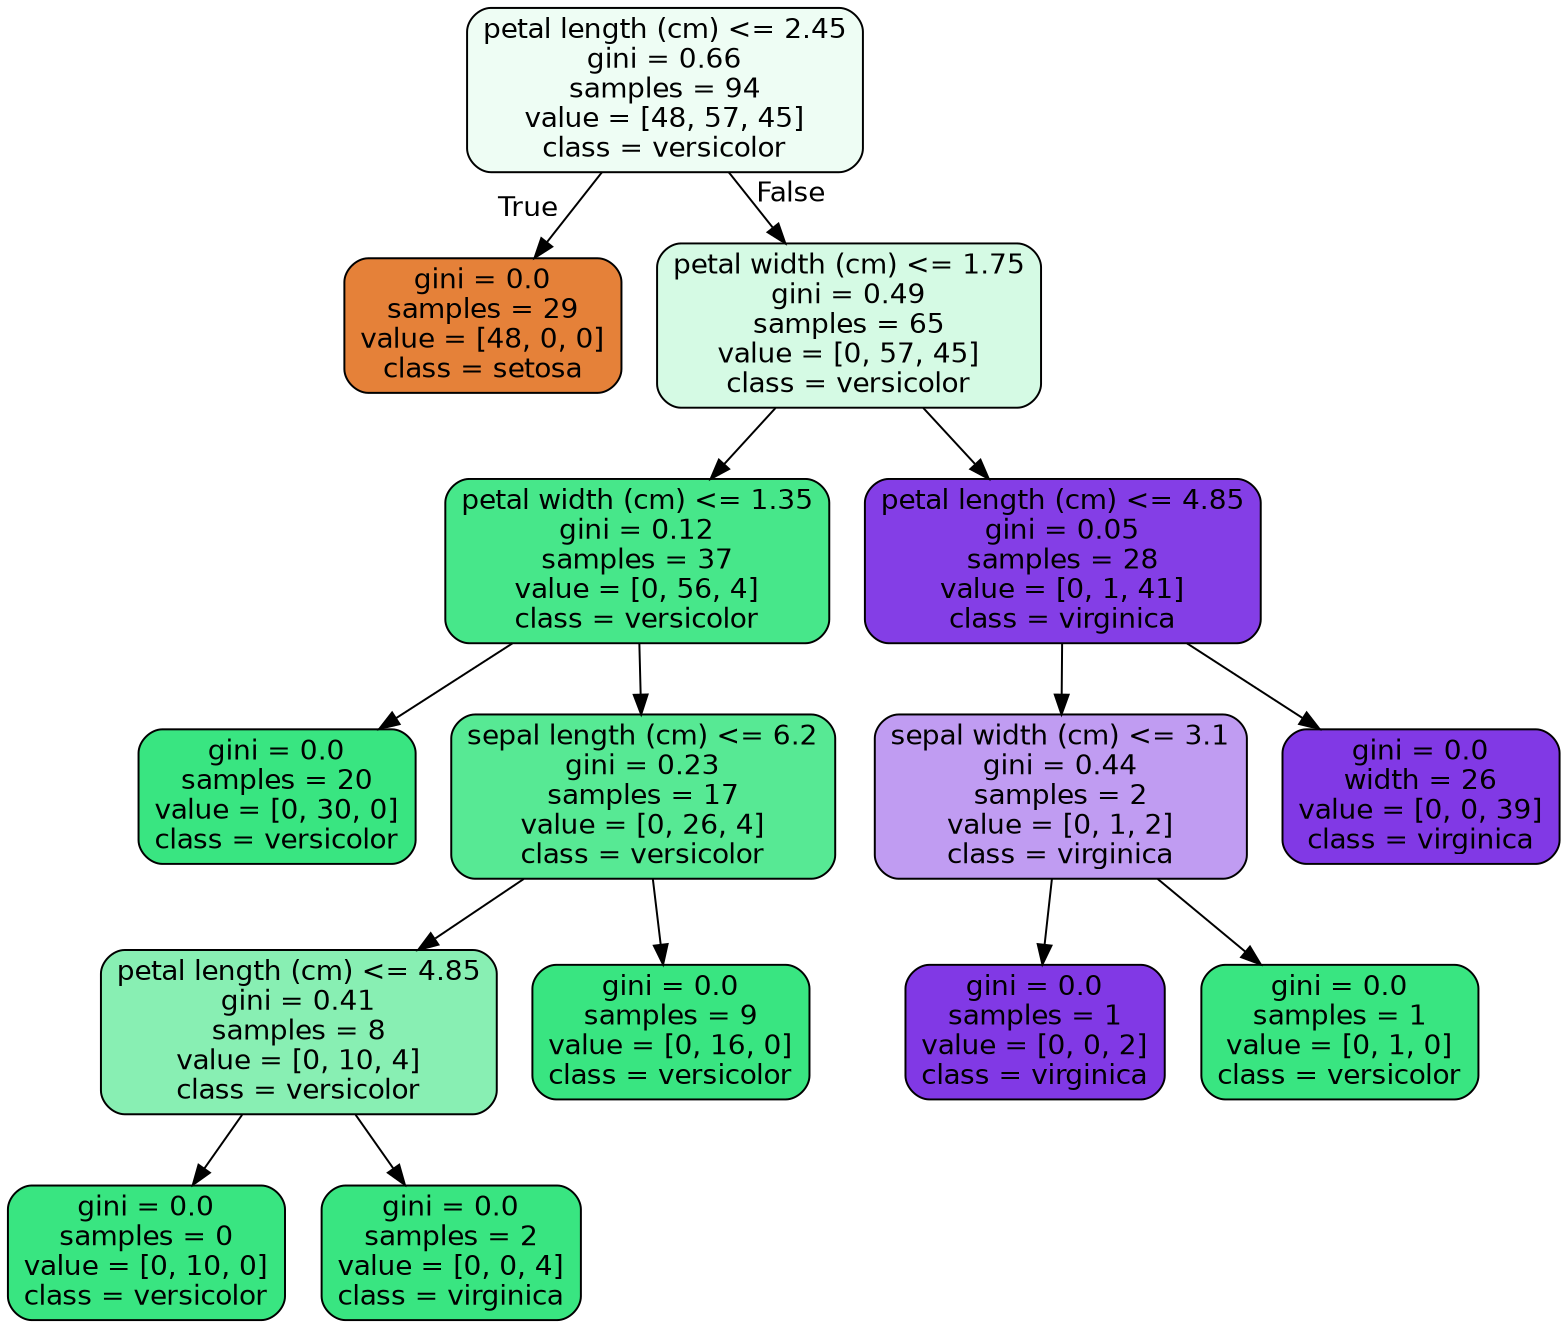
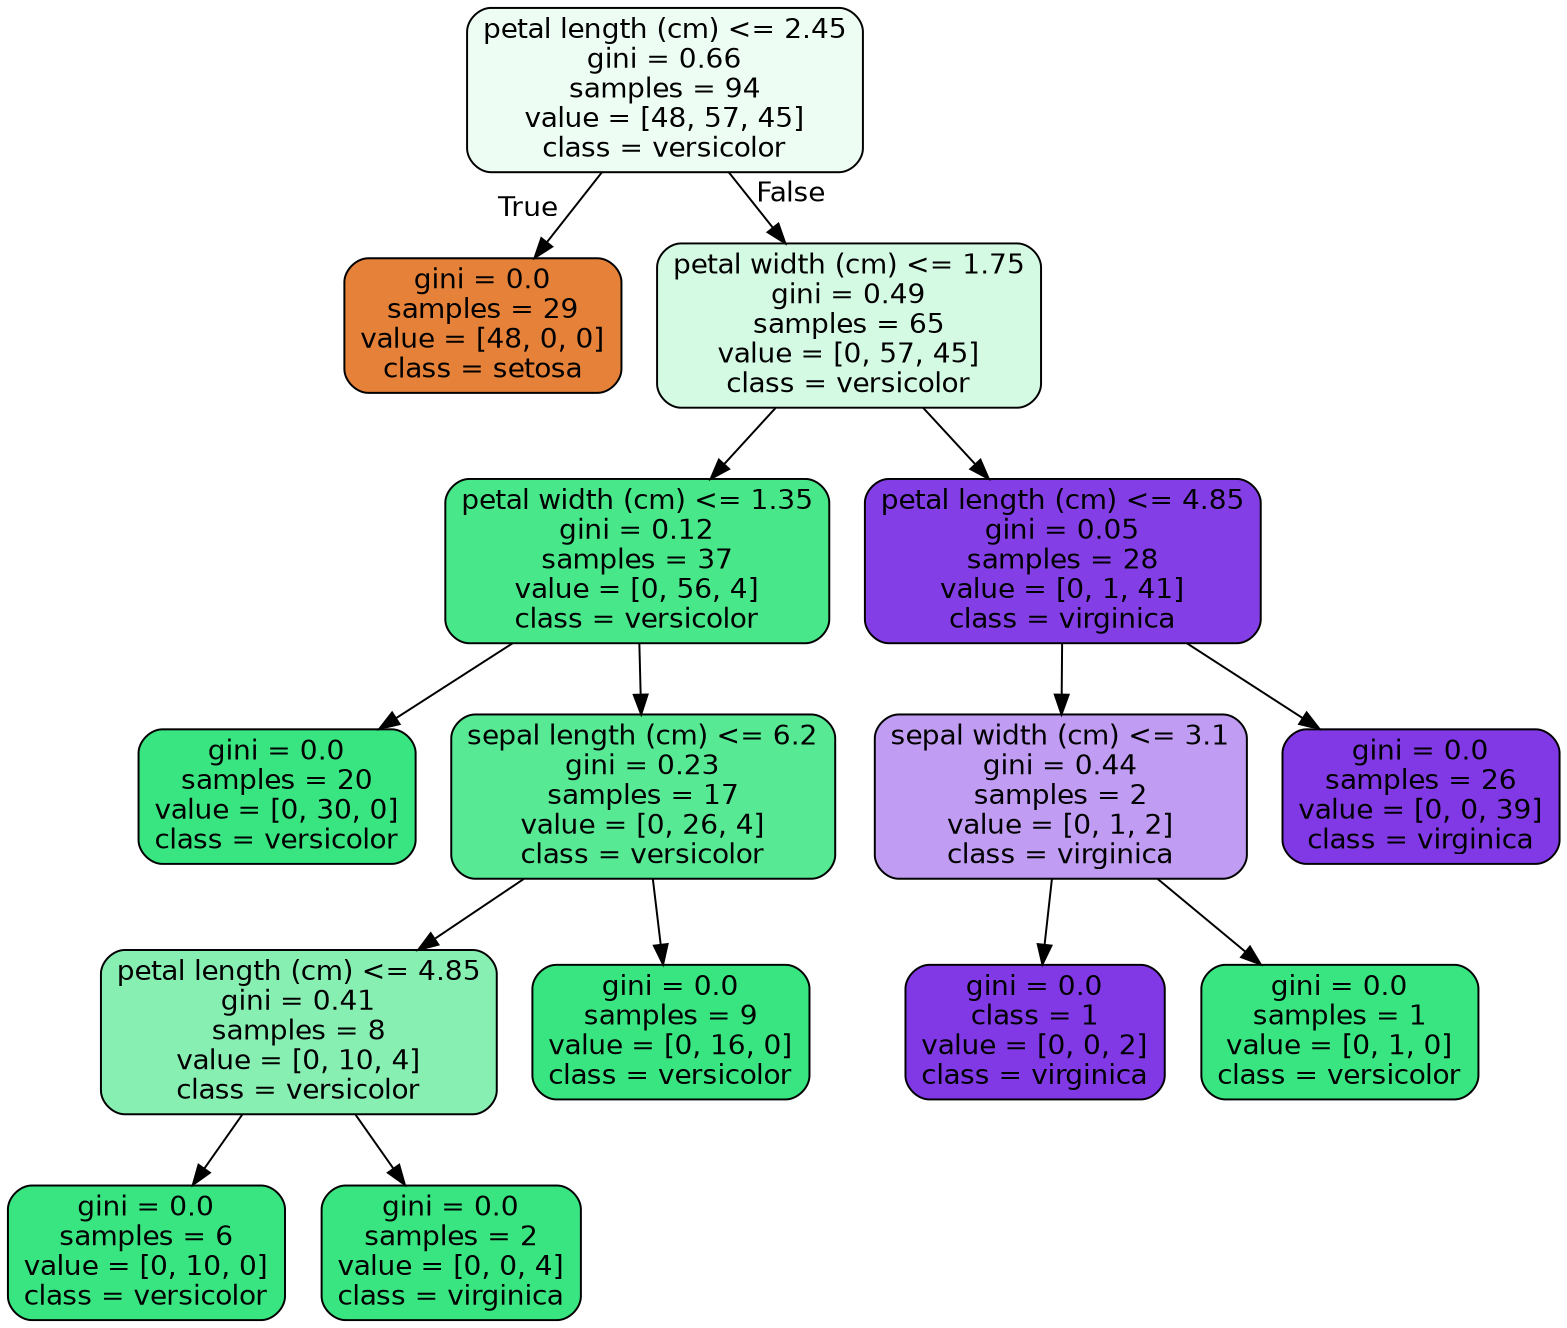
(1421, 797) -> (1421, 797)
(1035, 1032) -> (1035, 1032)
(146, 1253) -> (146, 1253)
